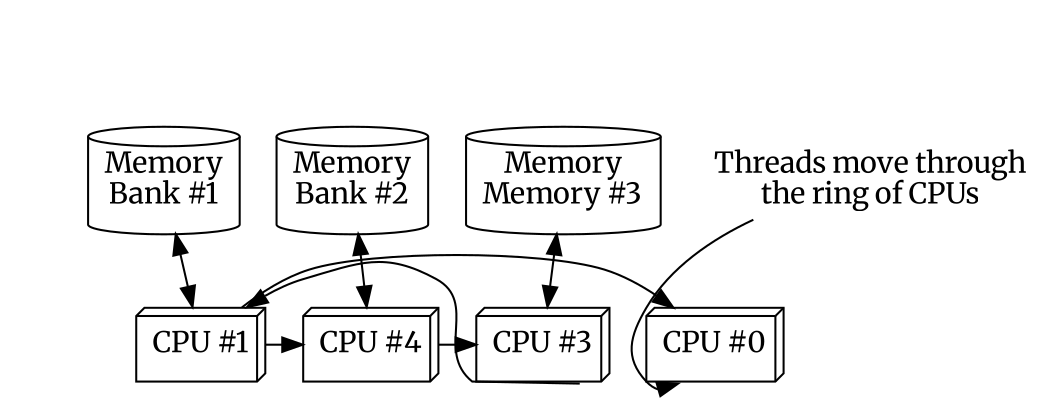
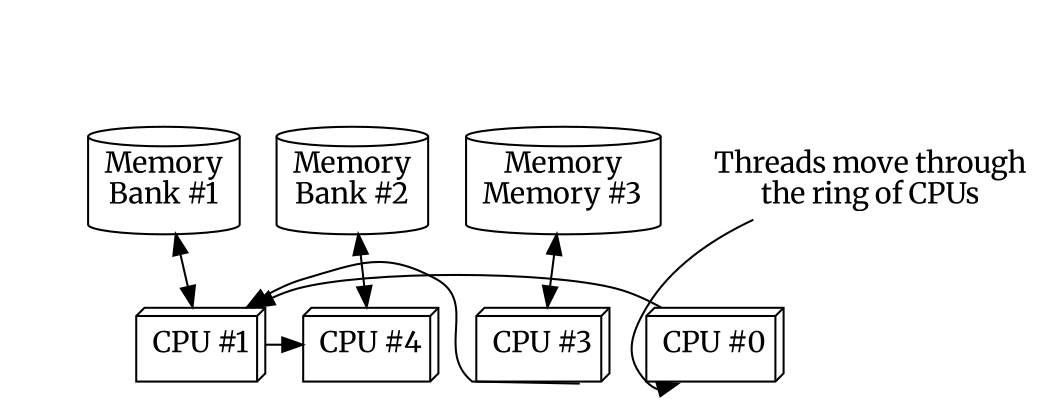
(447, 255) -> (468, 275)
(443, 345) -> none
